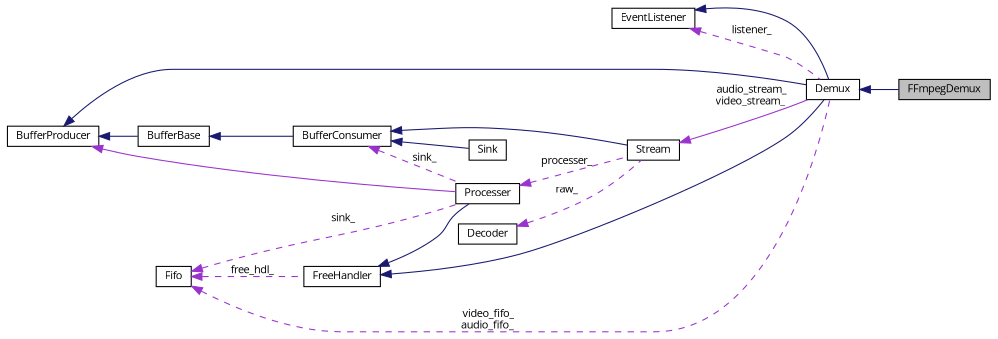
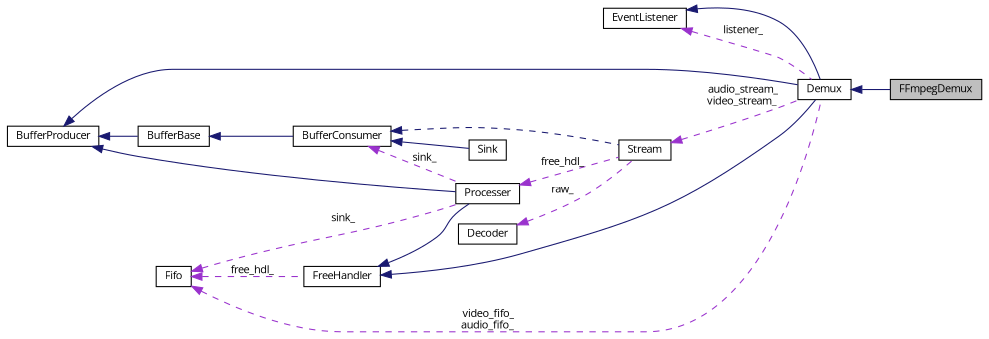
(749, 121) -> (741, 121)
(515, 130) -> (511, 129)
(566, 161) -> (562, 162)
(278, 176) -> (278, 176)
